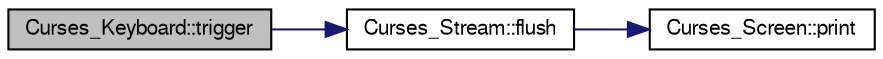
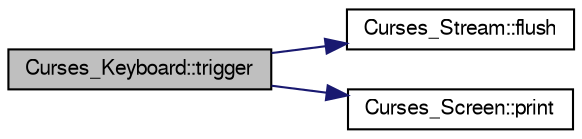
(601, 29) -> (299, 89)
